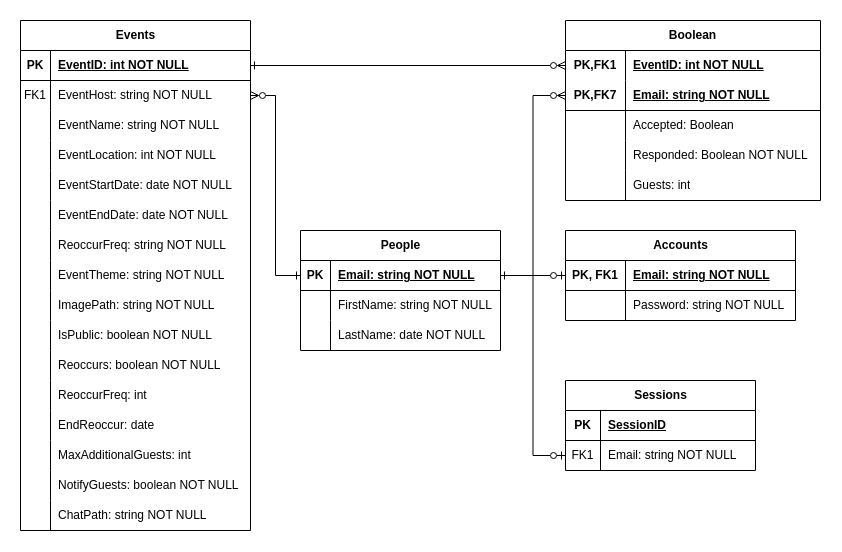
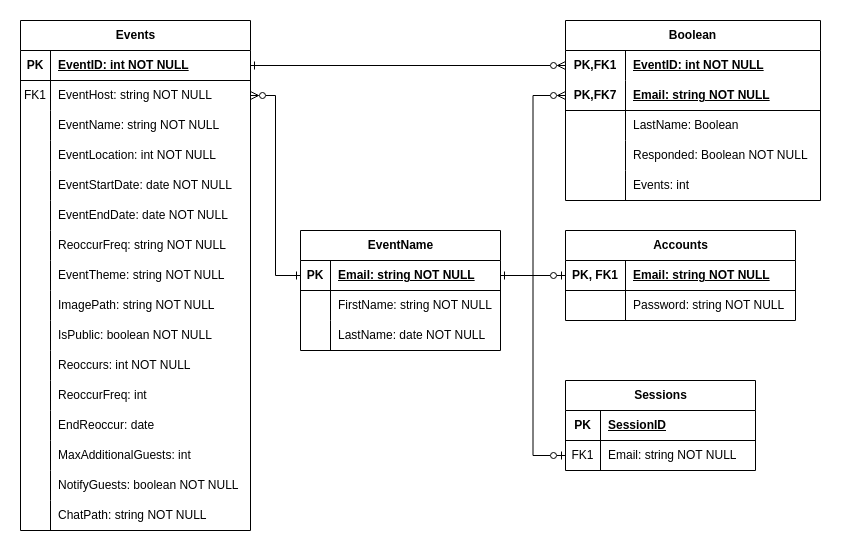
(686, 126) -> (686, 126)
(666, 186) -> (666, 186)
(401, 246) -> (401, 246)
(138, 366) -> (125, 366)
